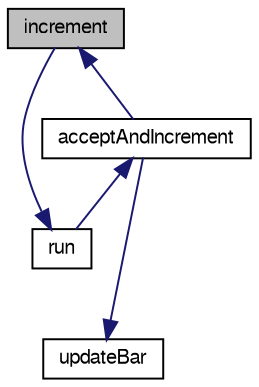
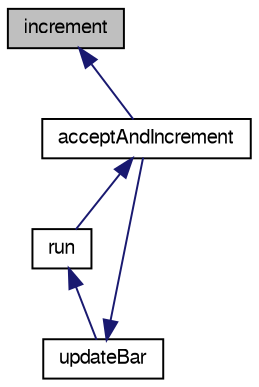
(23, 128) -> (86, 313)
